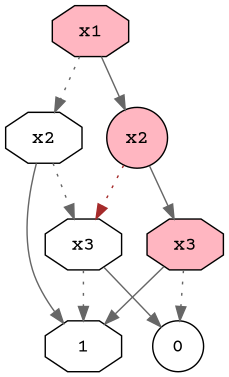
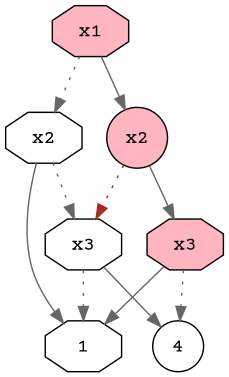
(178, 346) -> (178, 346)
